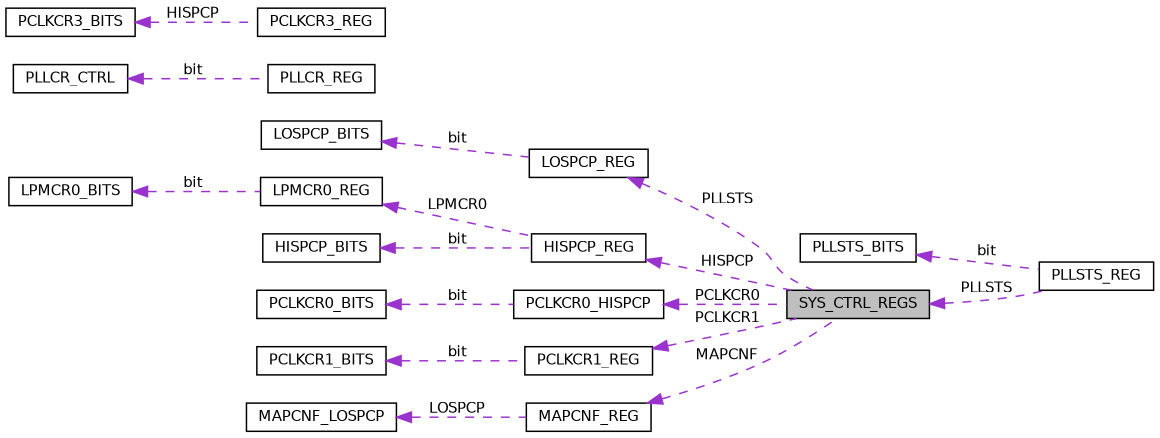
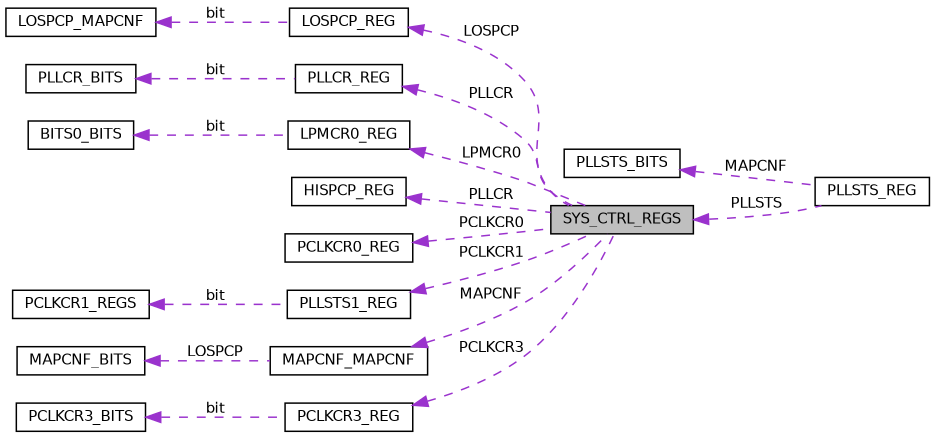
(191, 14) -> (213, 409)
(71, 79) -> (81, 79)
none -> (511, 129)
(321, 135) -> (81, 22)
(71, 192) -> (81, 135)
(725, 200) -> (489, 32)
(464, 222) -> (506, 175)
(321, 248) -> none
(984, 252) -> (754, 167)
(725, 262) -> (489, 195)
(321, 304) -> none
(589, 304) -> (349, 248)
none -> (541, 341)
(321, 361) -> (81, 304)
(589, 361) -> (349, 304)
(321, 417) -> (81, 361)
(589, 417) -> (349, 361)
